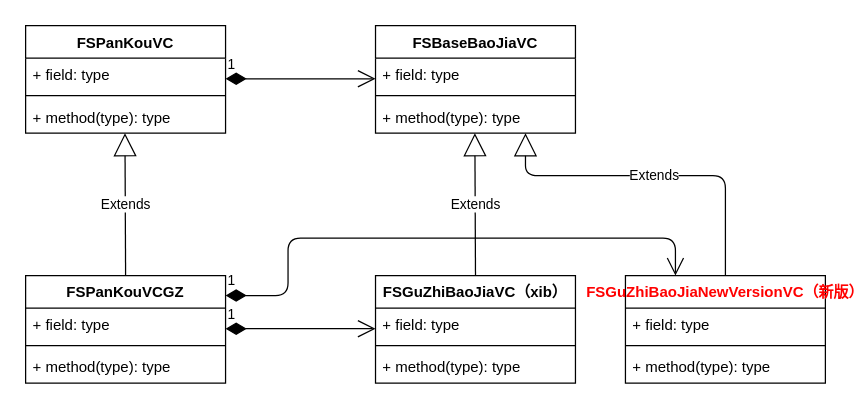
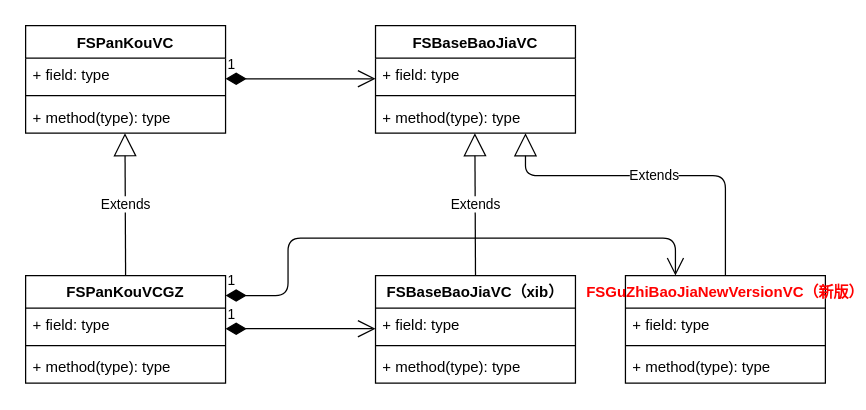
(475, 293) -> (475, 293)
